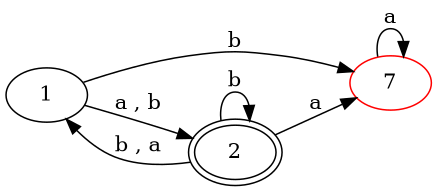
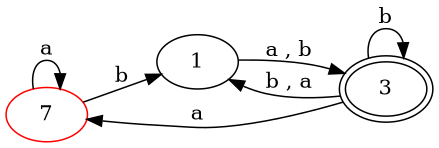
(210, 53) -> (115, 91)
(235, 152) -> (386, 89)
